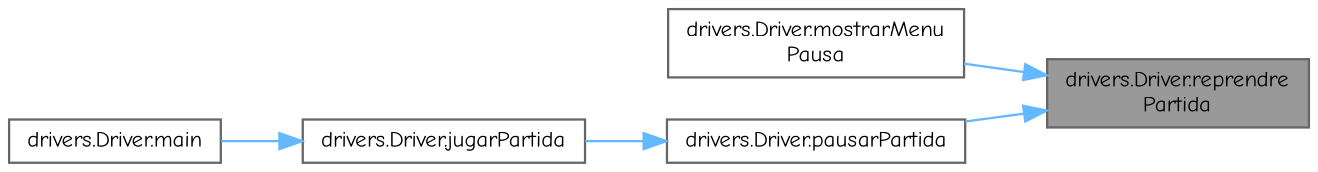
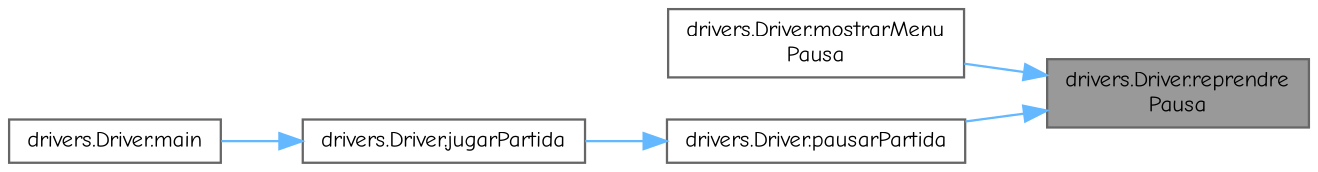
(1178, 93) -> (1178, 93)
